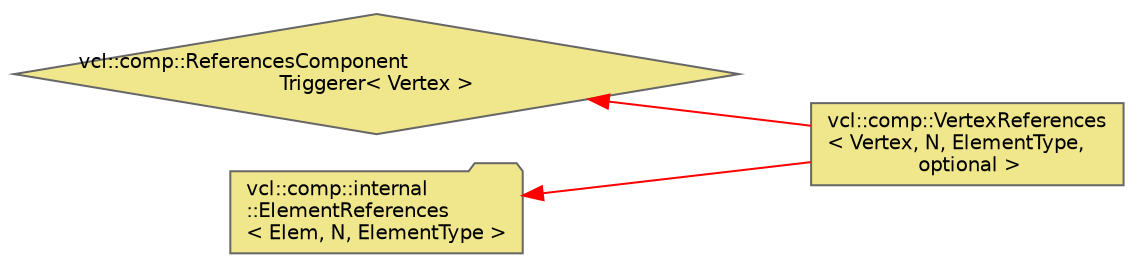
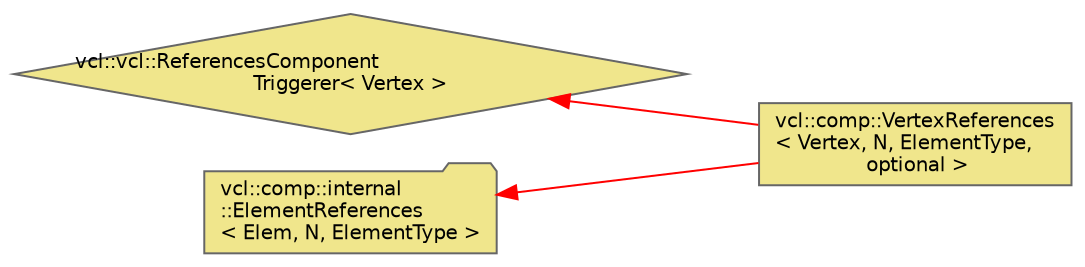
(377, 74) -> (350, 74)
